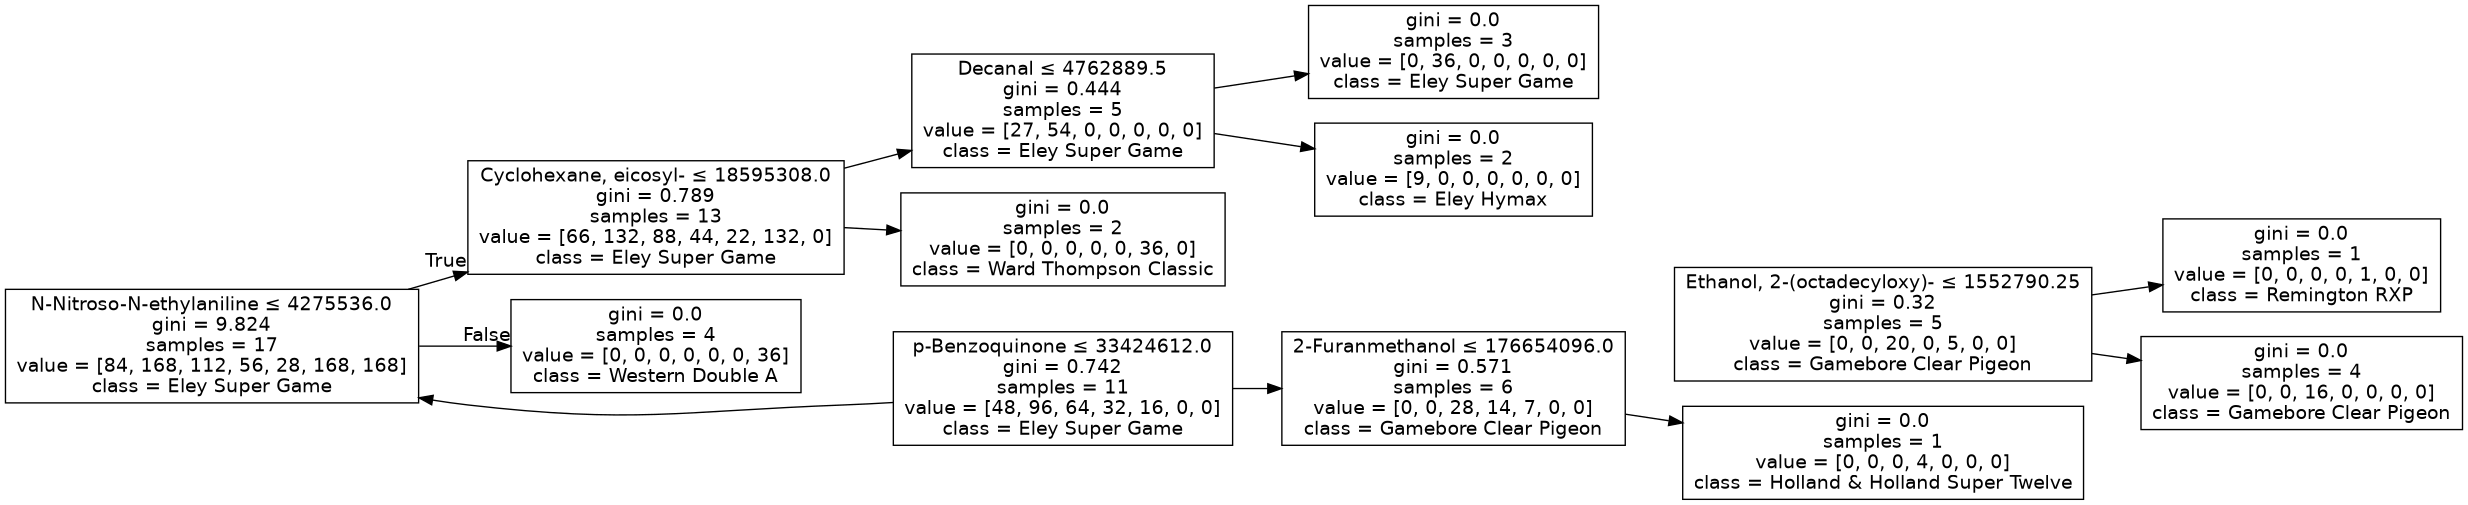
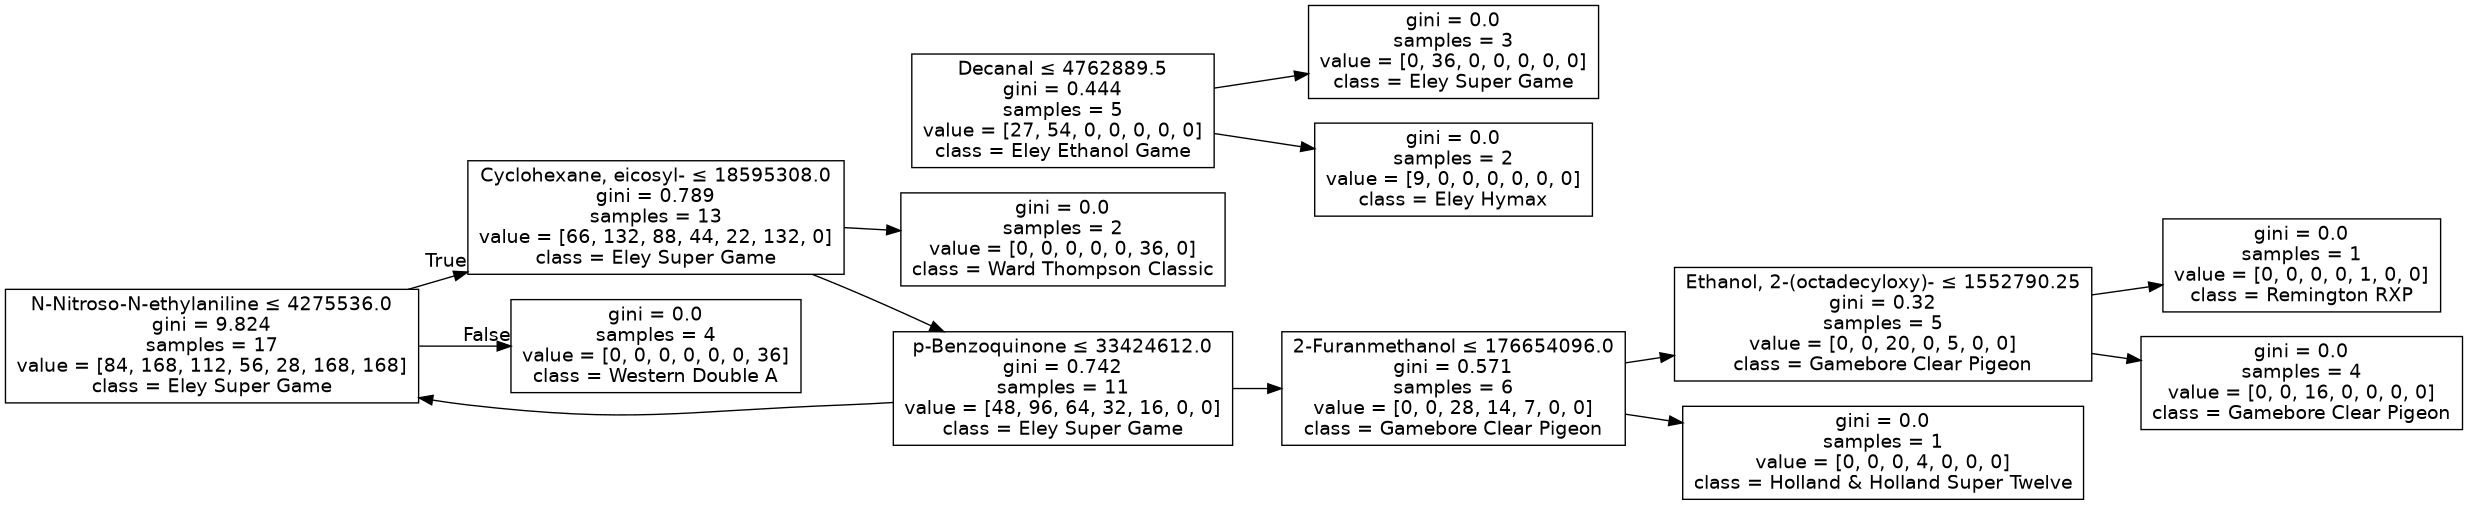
(1063, 151) -> (1063, 151)
(871, 161) -> (872, 299)
none -> (1643, 360)
